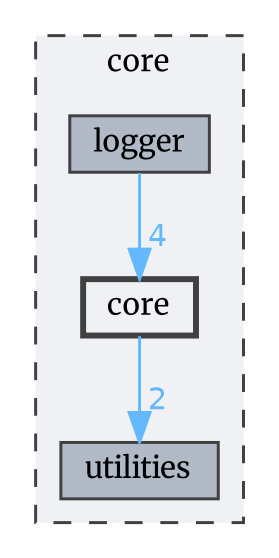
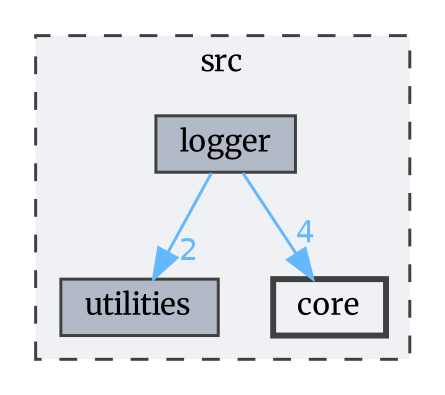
(140, 64) -> (223, 64)
(140, 374) -> (190, 213)
